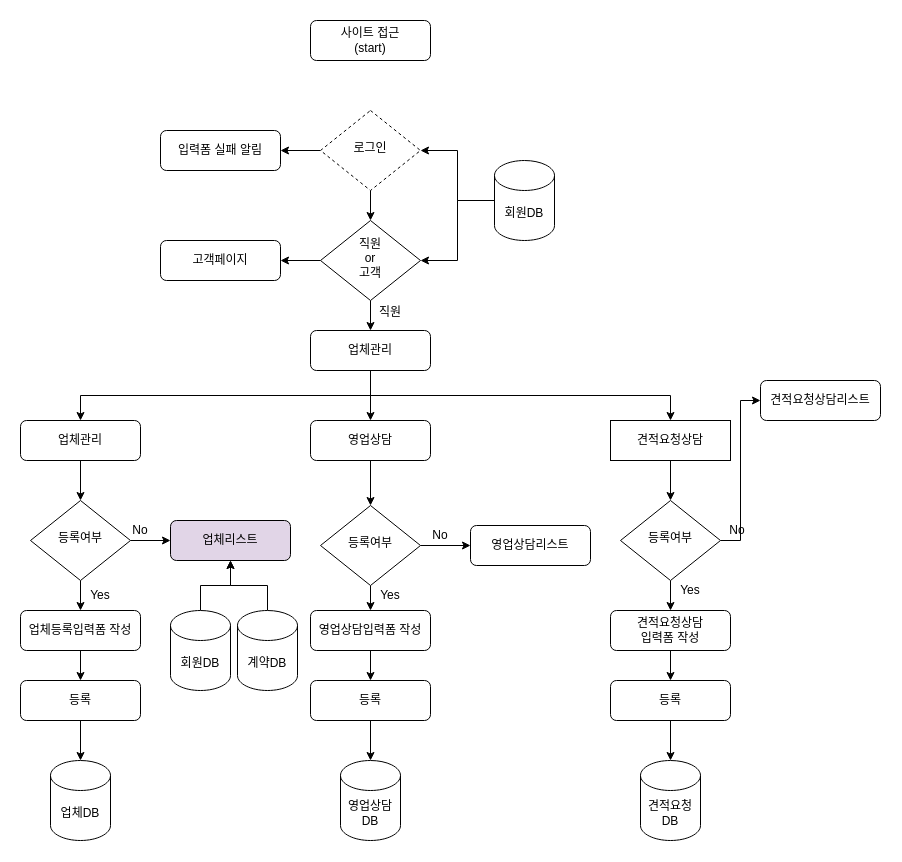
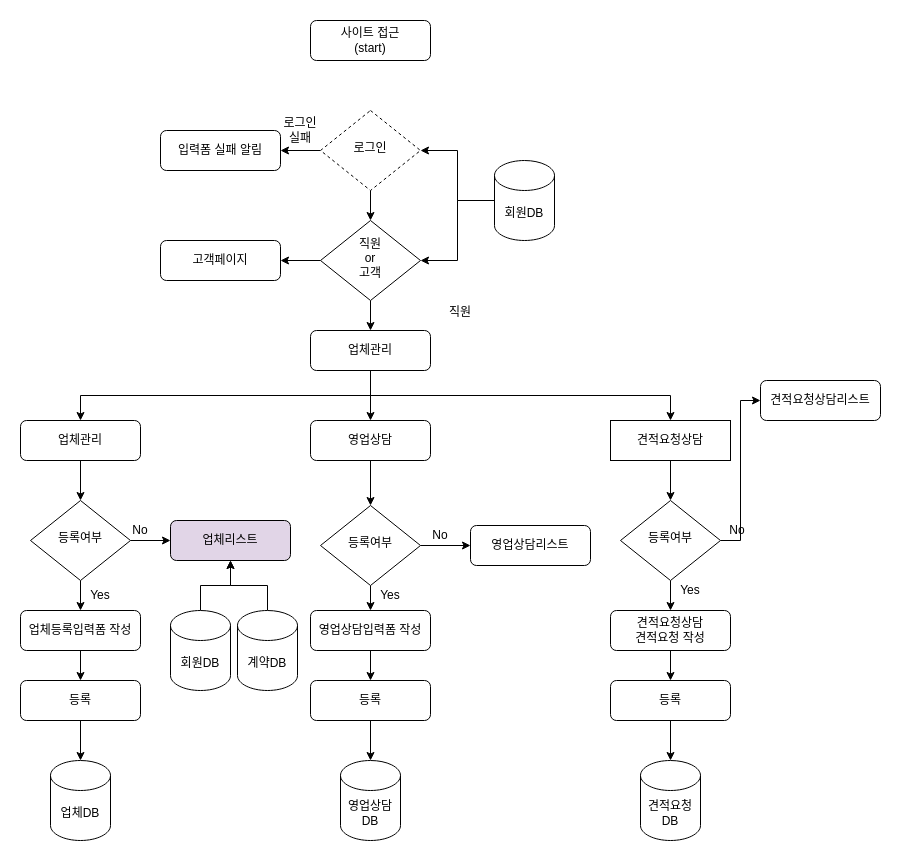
none -> (301, 131)
(391, 313) -> (461, 313)
(671, 631) -> (671, 631)
